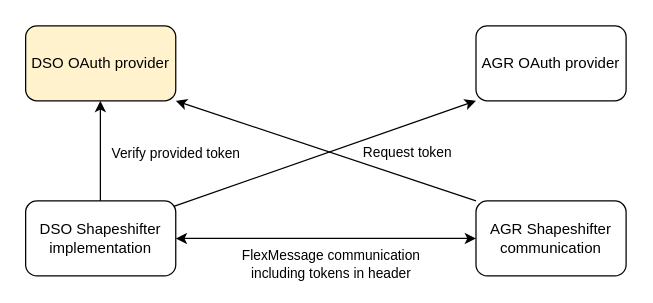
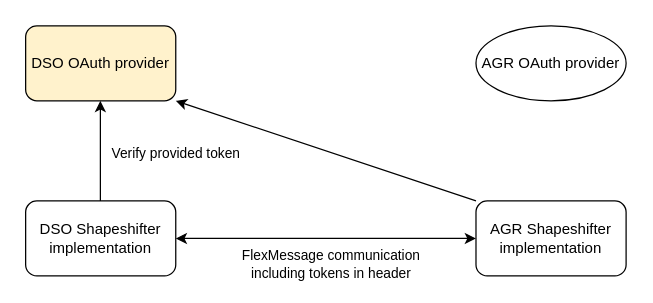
(551, 63) -> (551, 63)
(320, 155) -> none
(551, 238) -> (551, 238)
